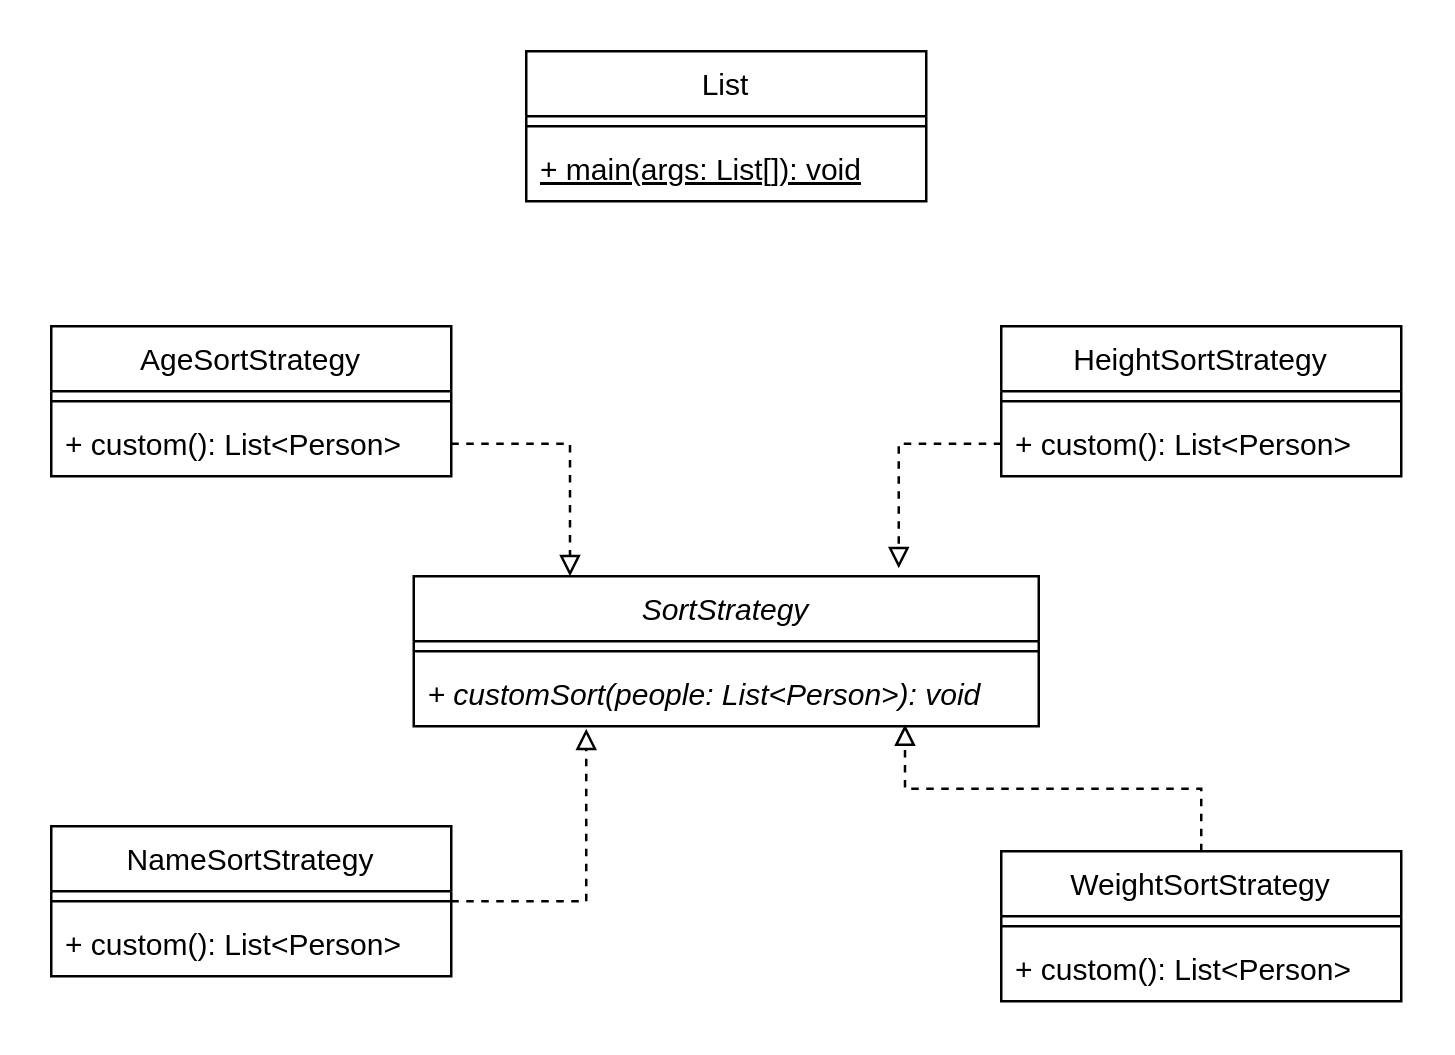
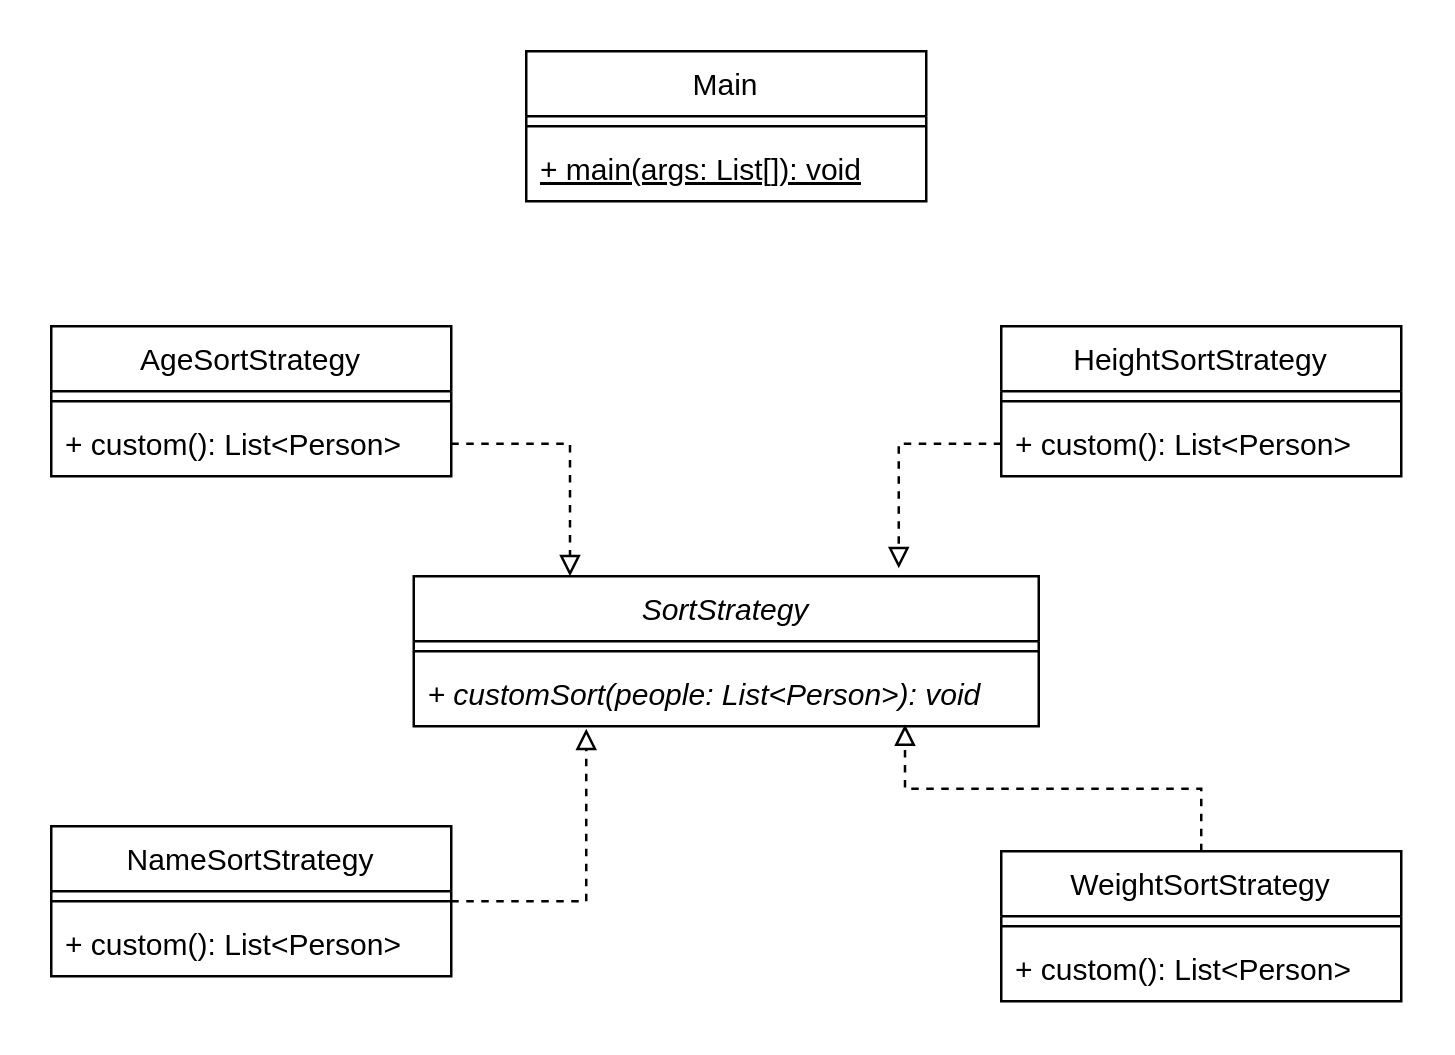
(725, 85) -> (725, 85)
